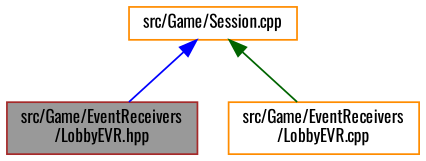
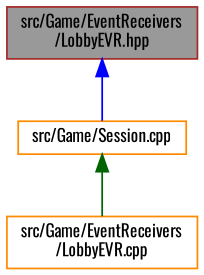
(156, 77) -> (102, 99)
